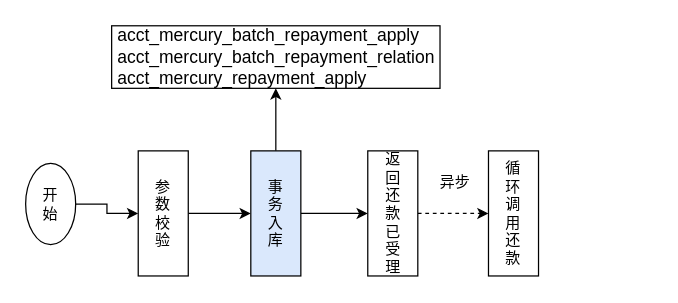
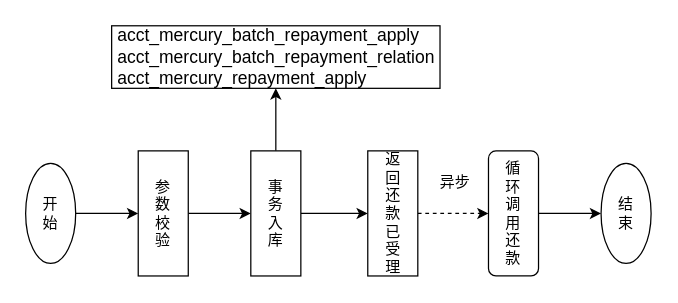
(51, 204) -> (51, 213)
(276, 213) -> (276, 213)
(513, 213) -> (513, 213)
none -> (565, 213)
none -> (626, 213)
